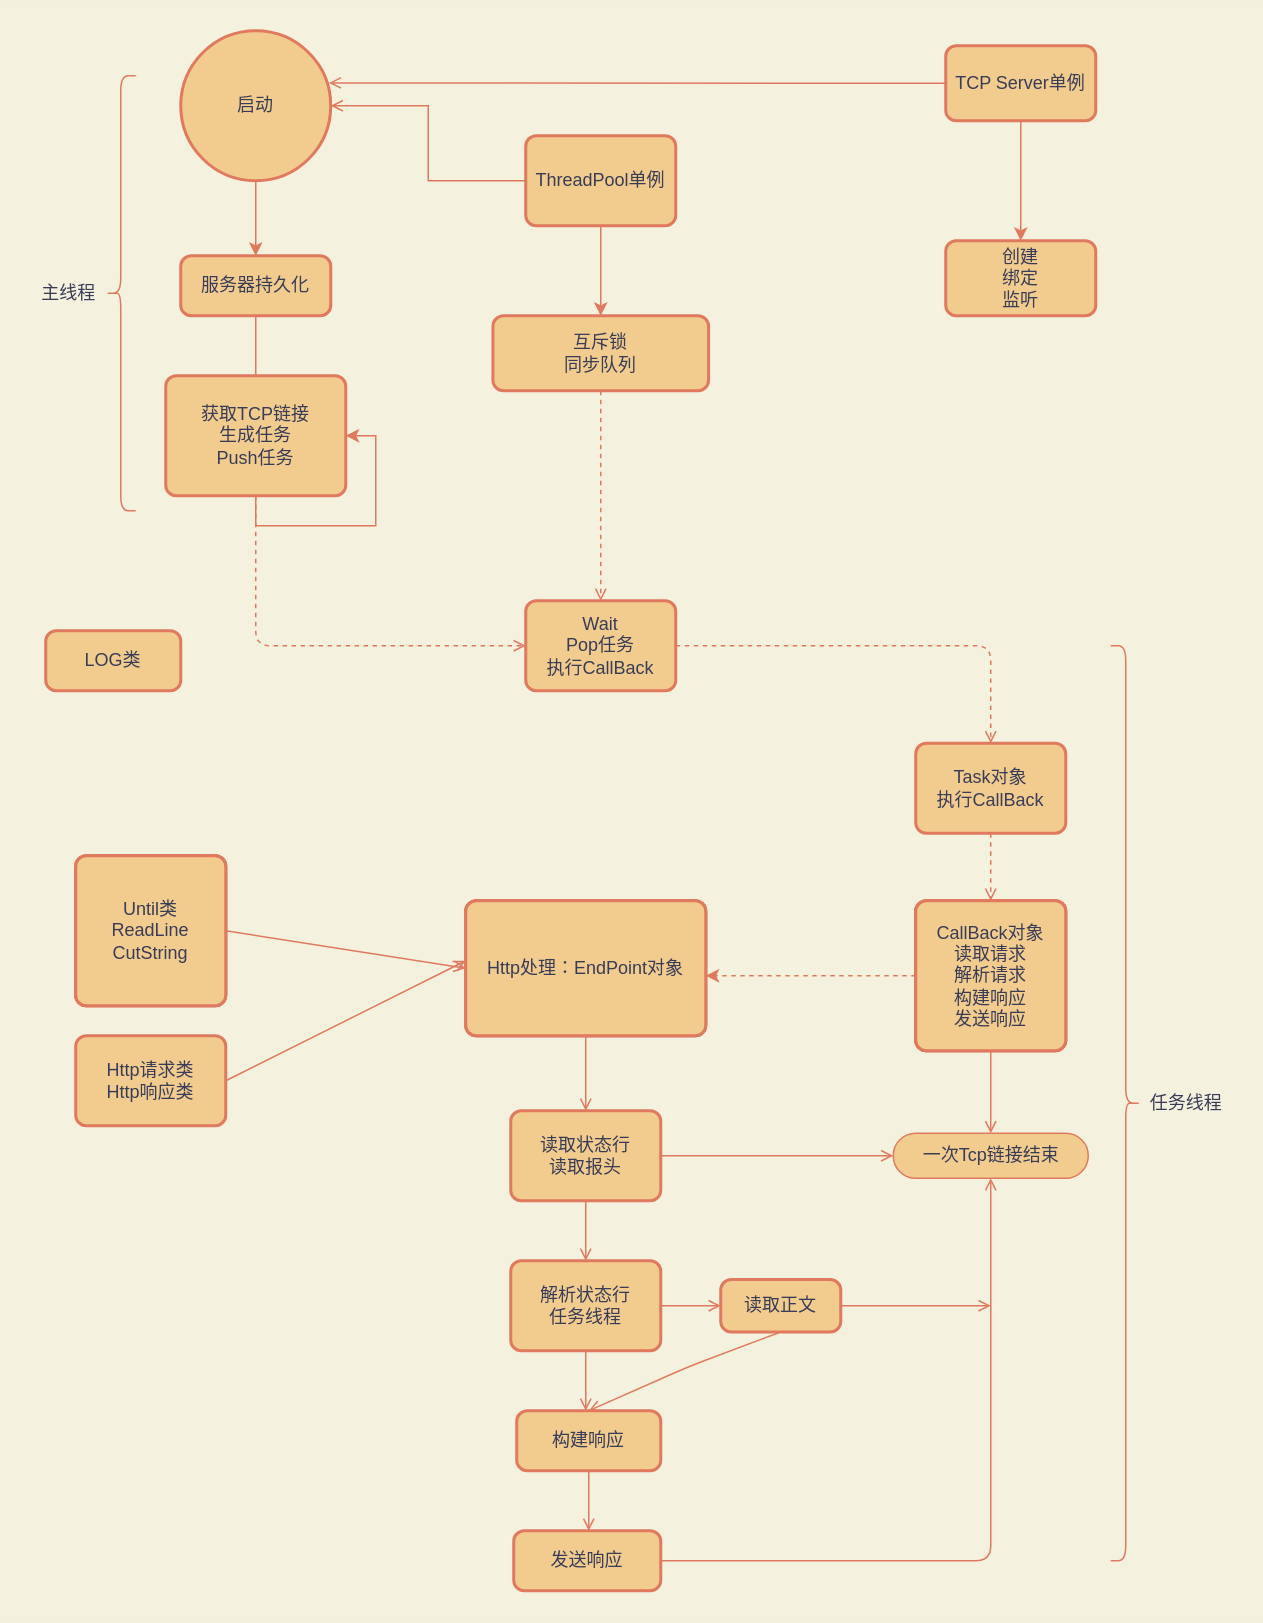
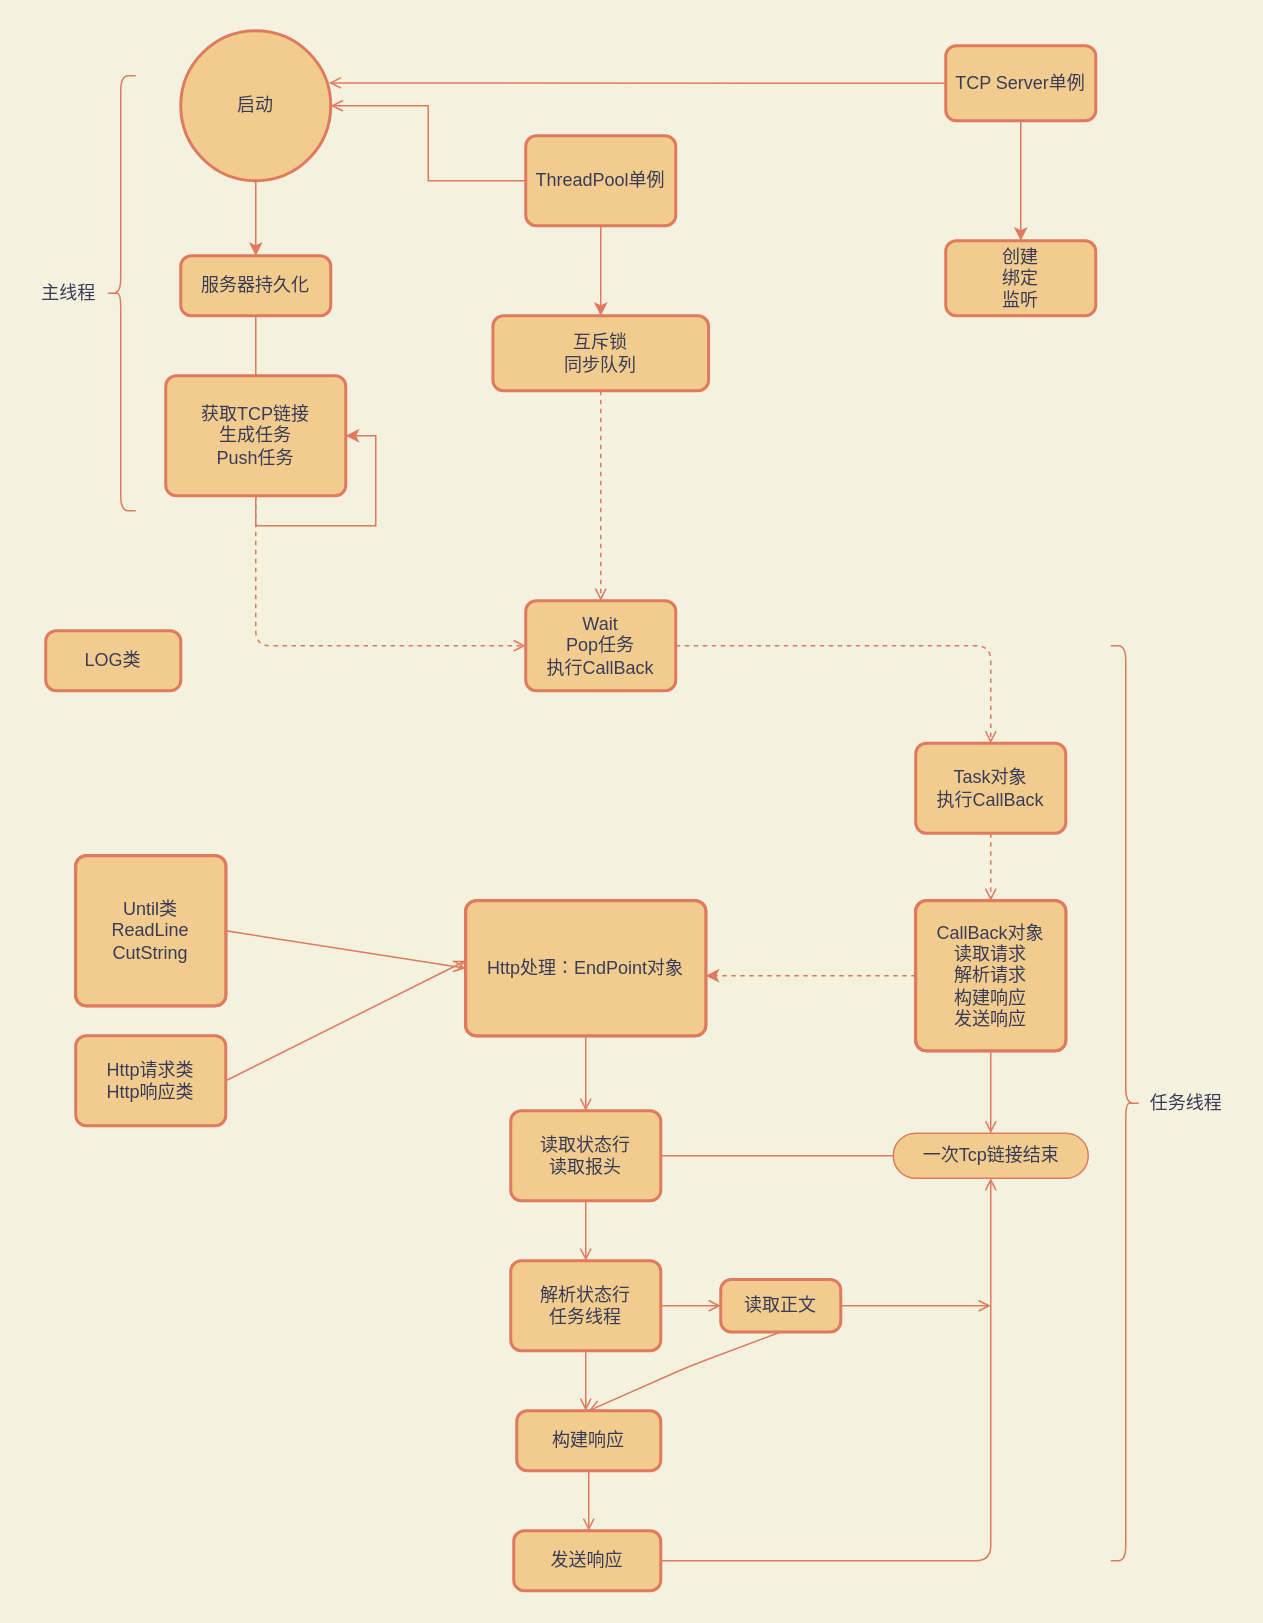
(886, 1156) -> (887, 1156)
